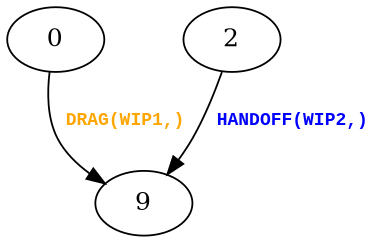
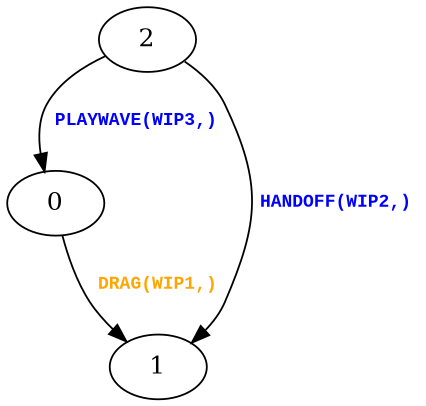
none -> (54, 94)
(144, 203) -> (158, 367)
